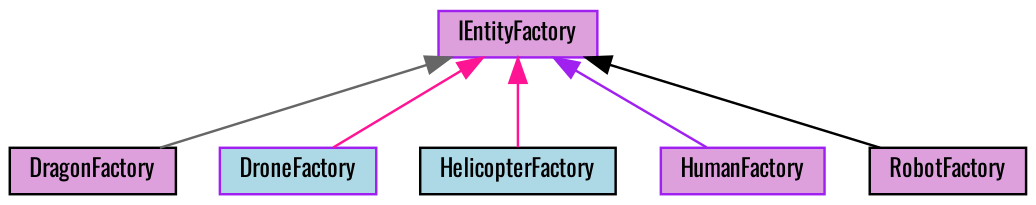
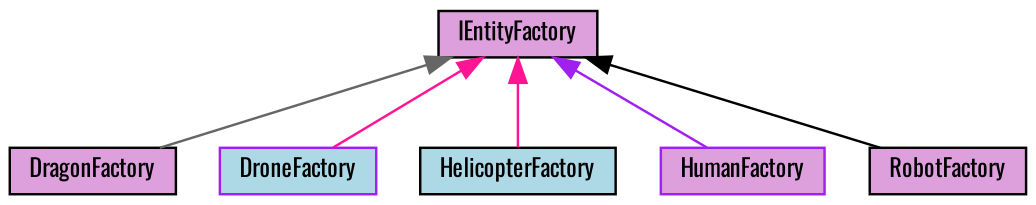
(518, 34) -> (518, 34)
